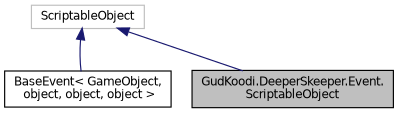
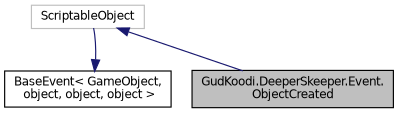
(80, 56) -> (95, 44)
(293, 89) -> (293, 89)
